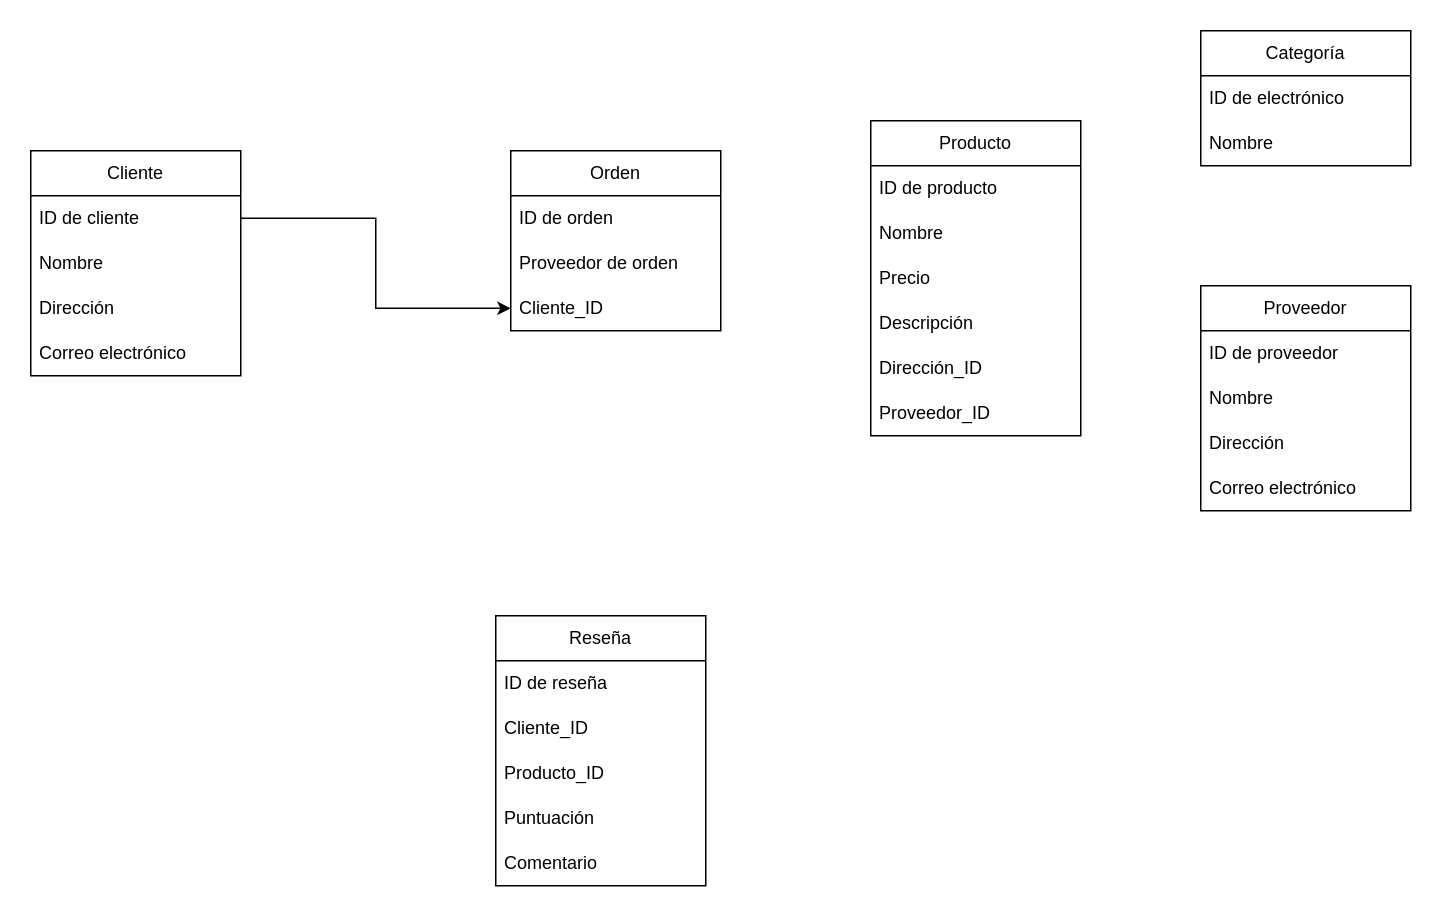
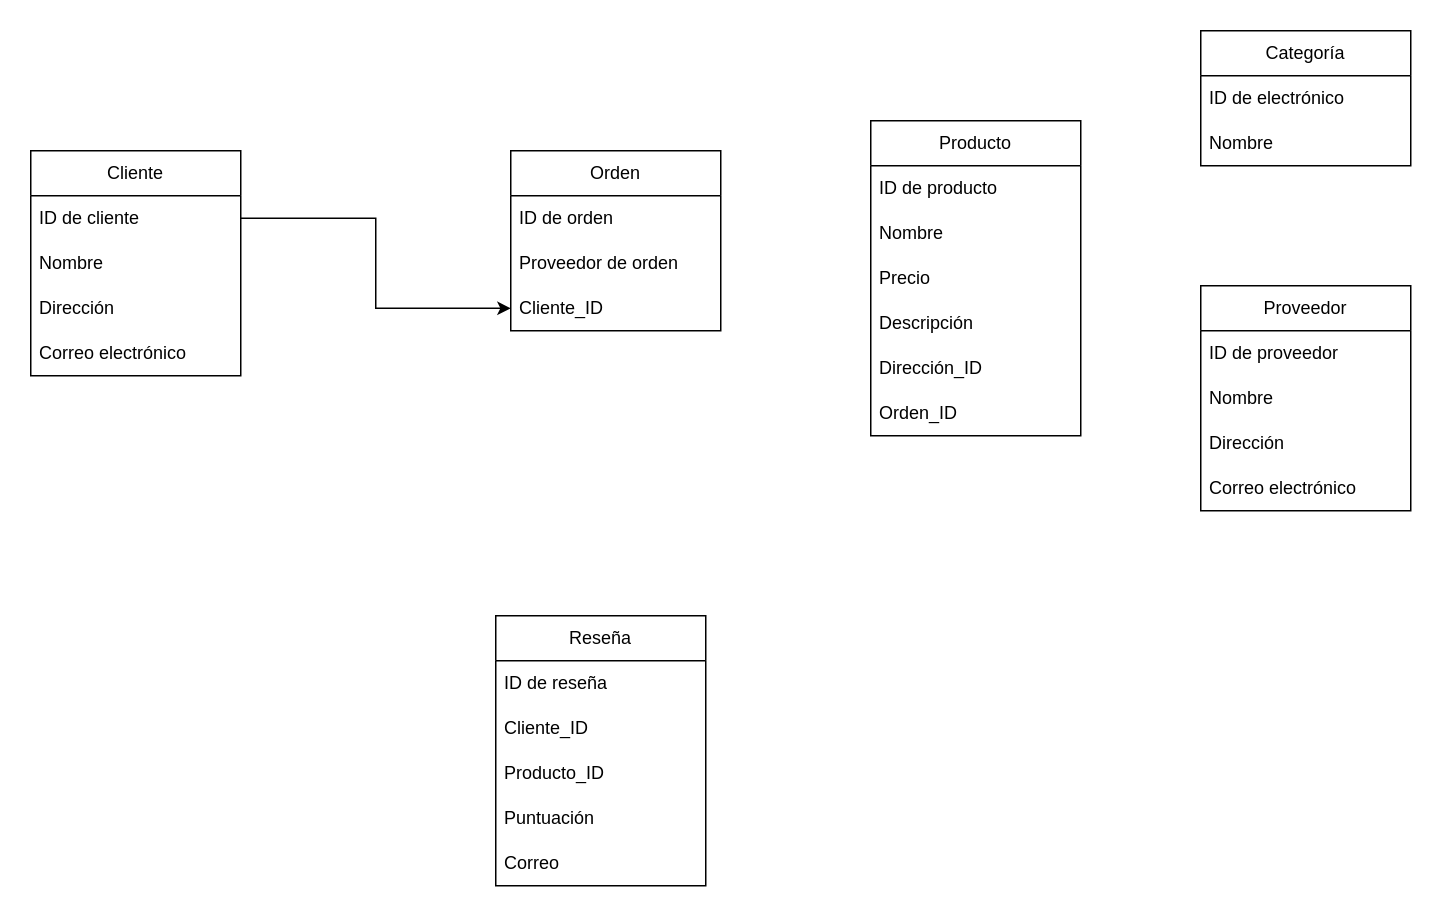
(940, 413) -> (920, 413)
(553, 863) -> (535, 863)
